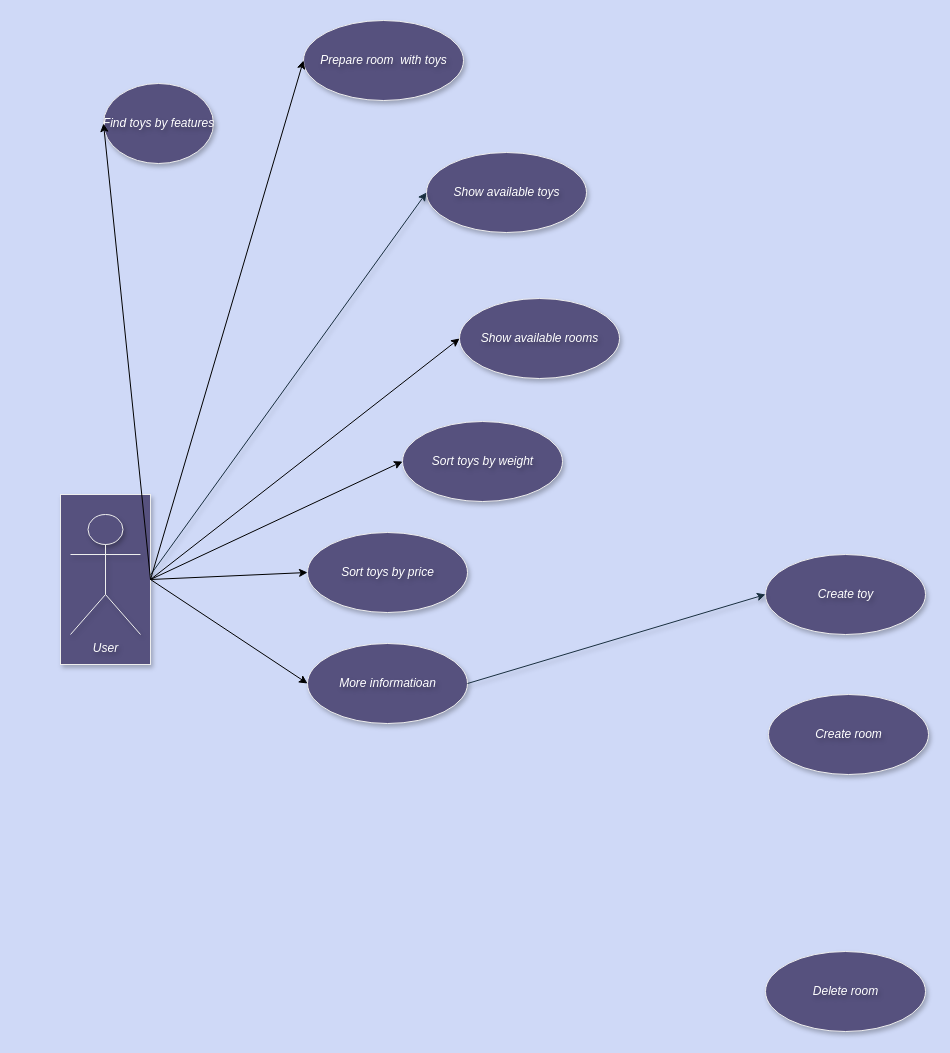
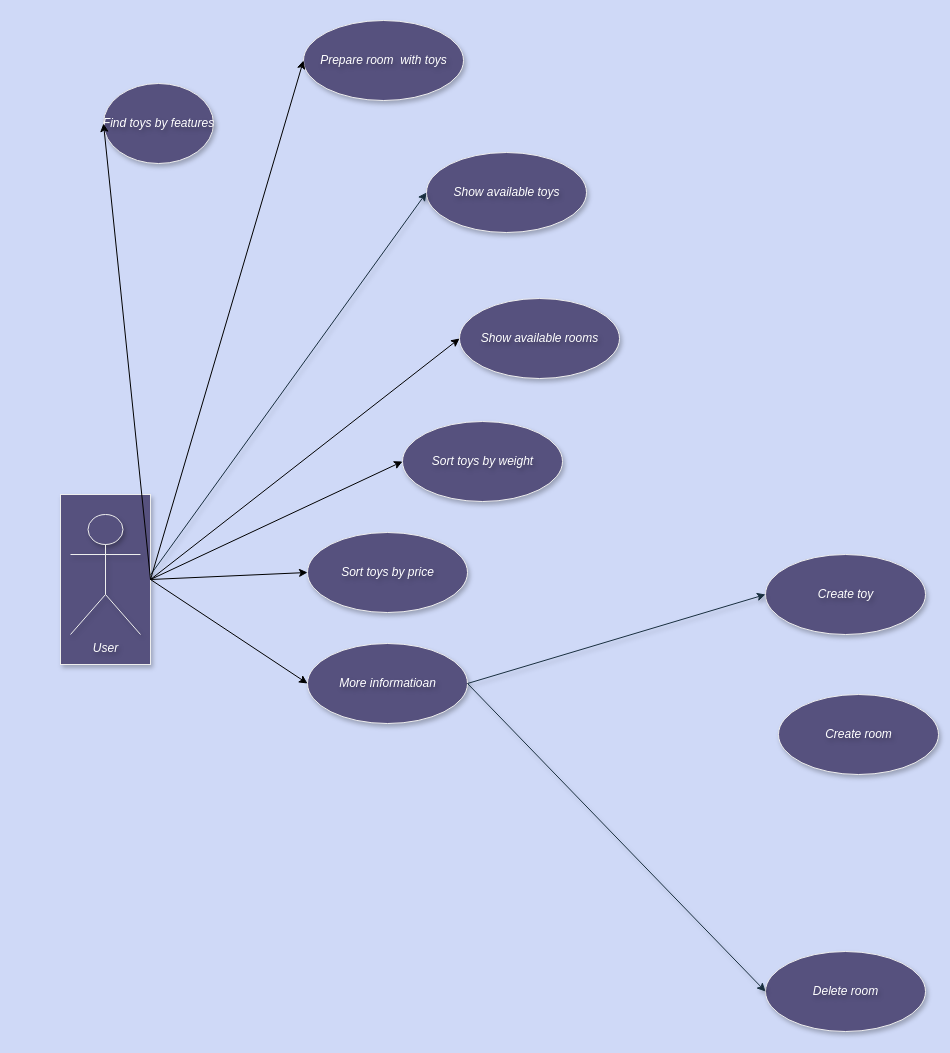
(849, 735) -> (859, 735)
none -> (614, 835)
